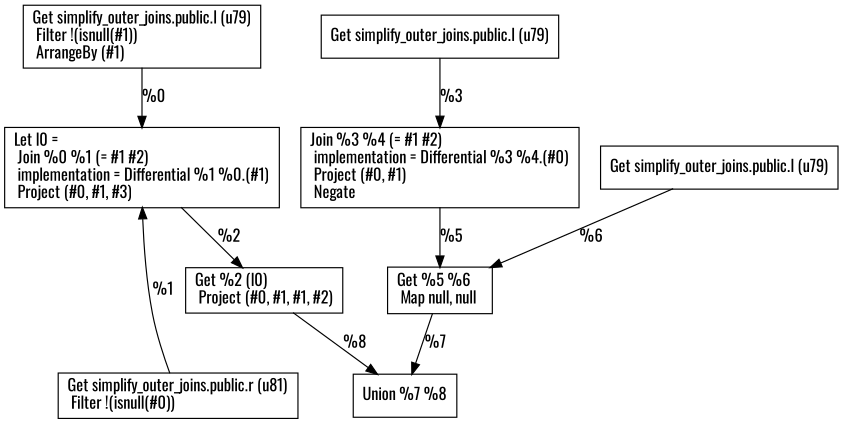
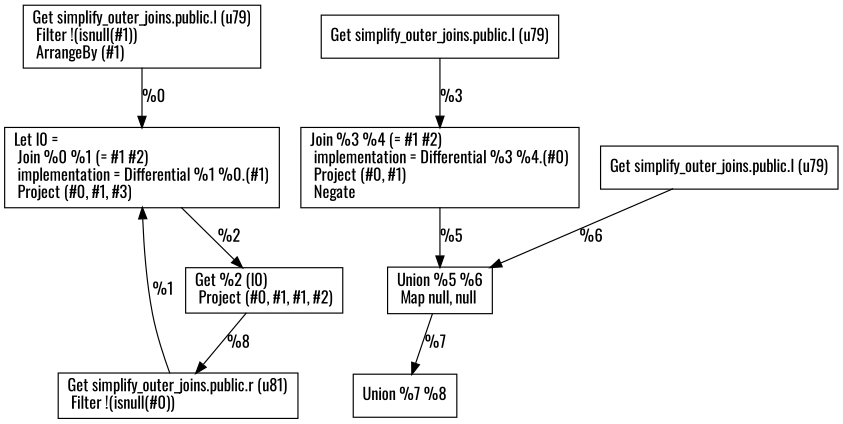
(440, 290) -> (440, 290)
(331, 340) -> (225, 339)
